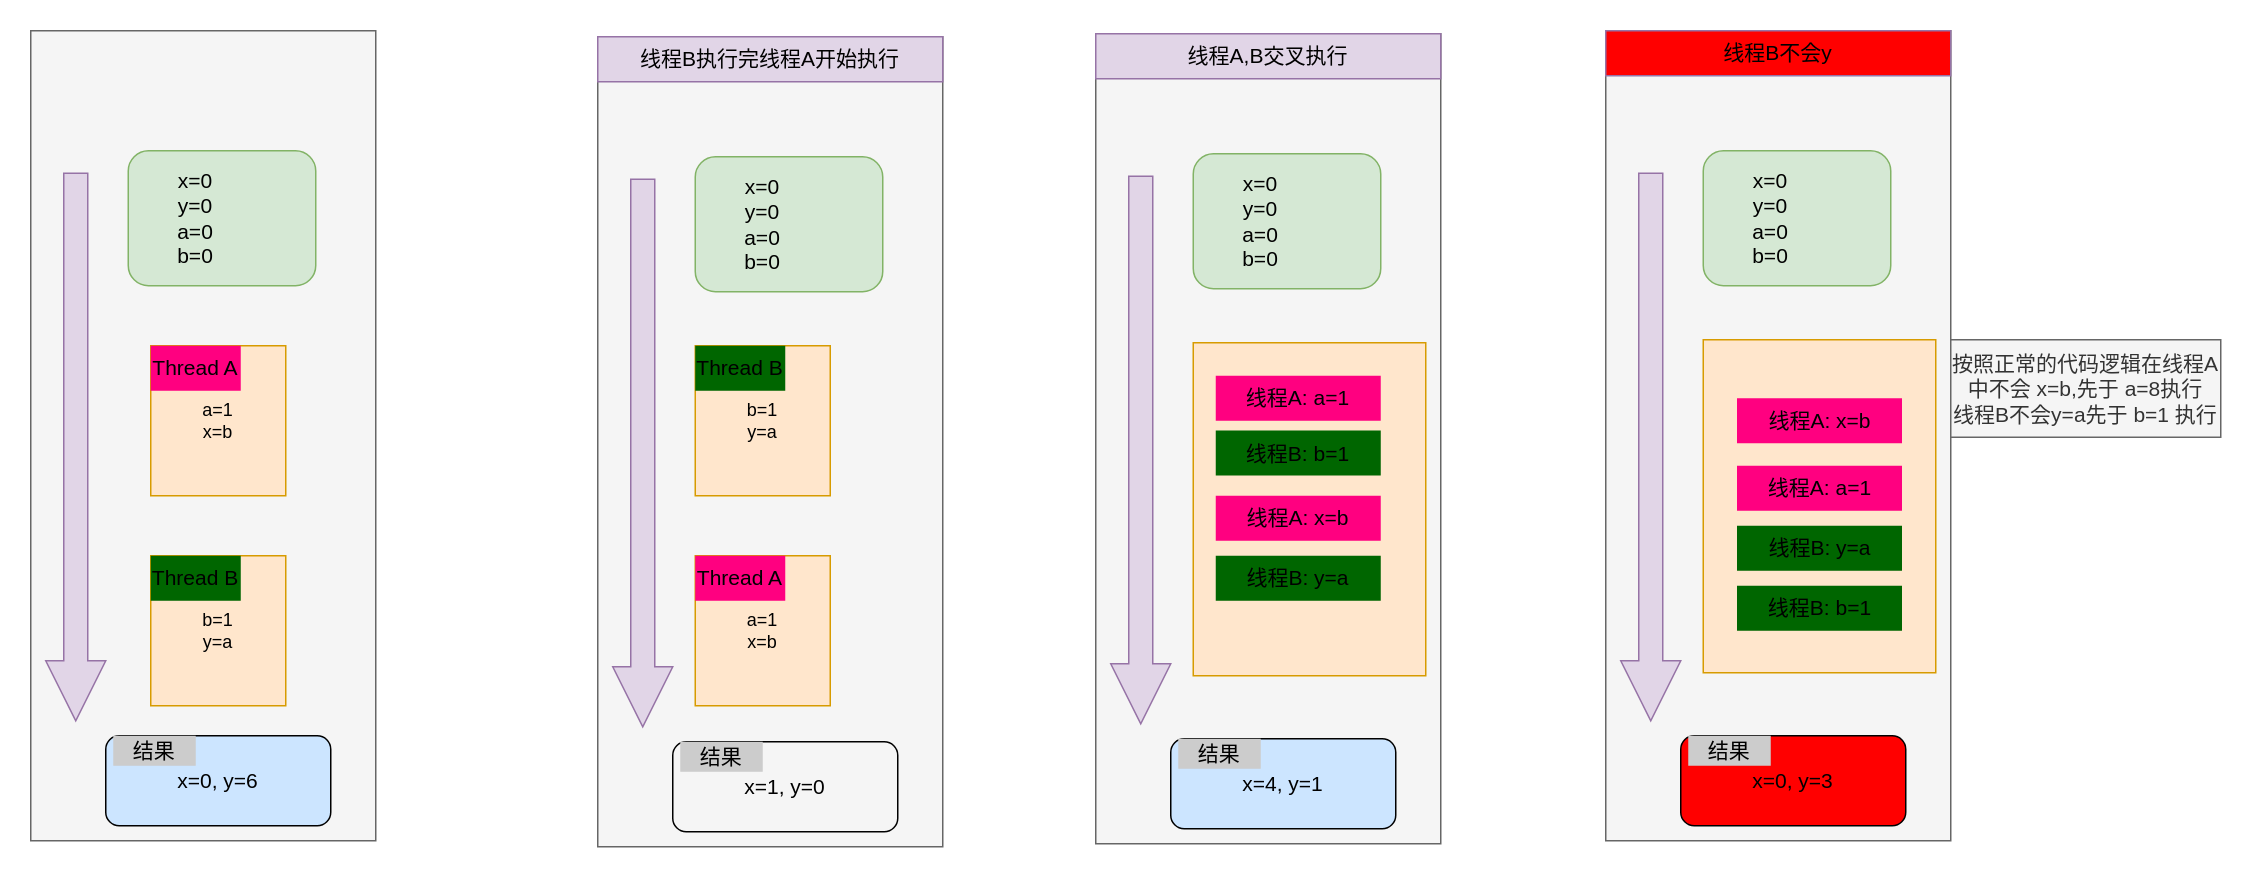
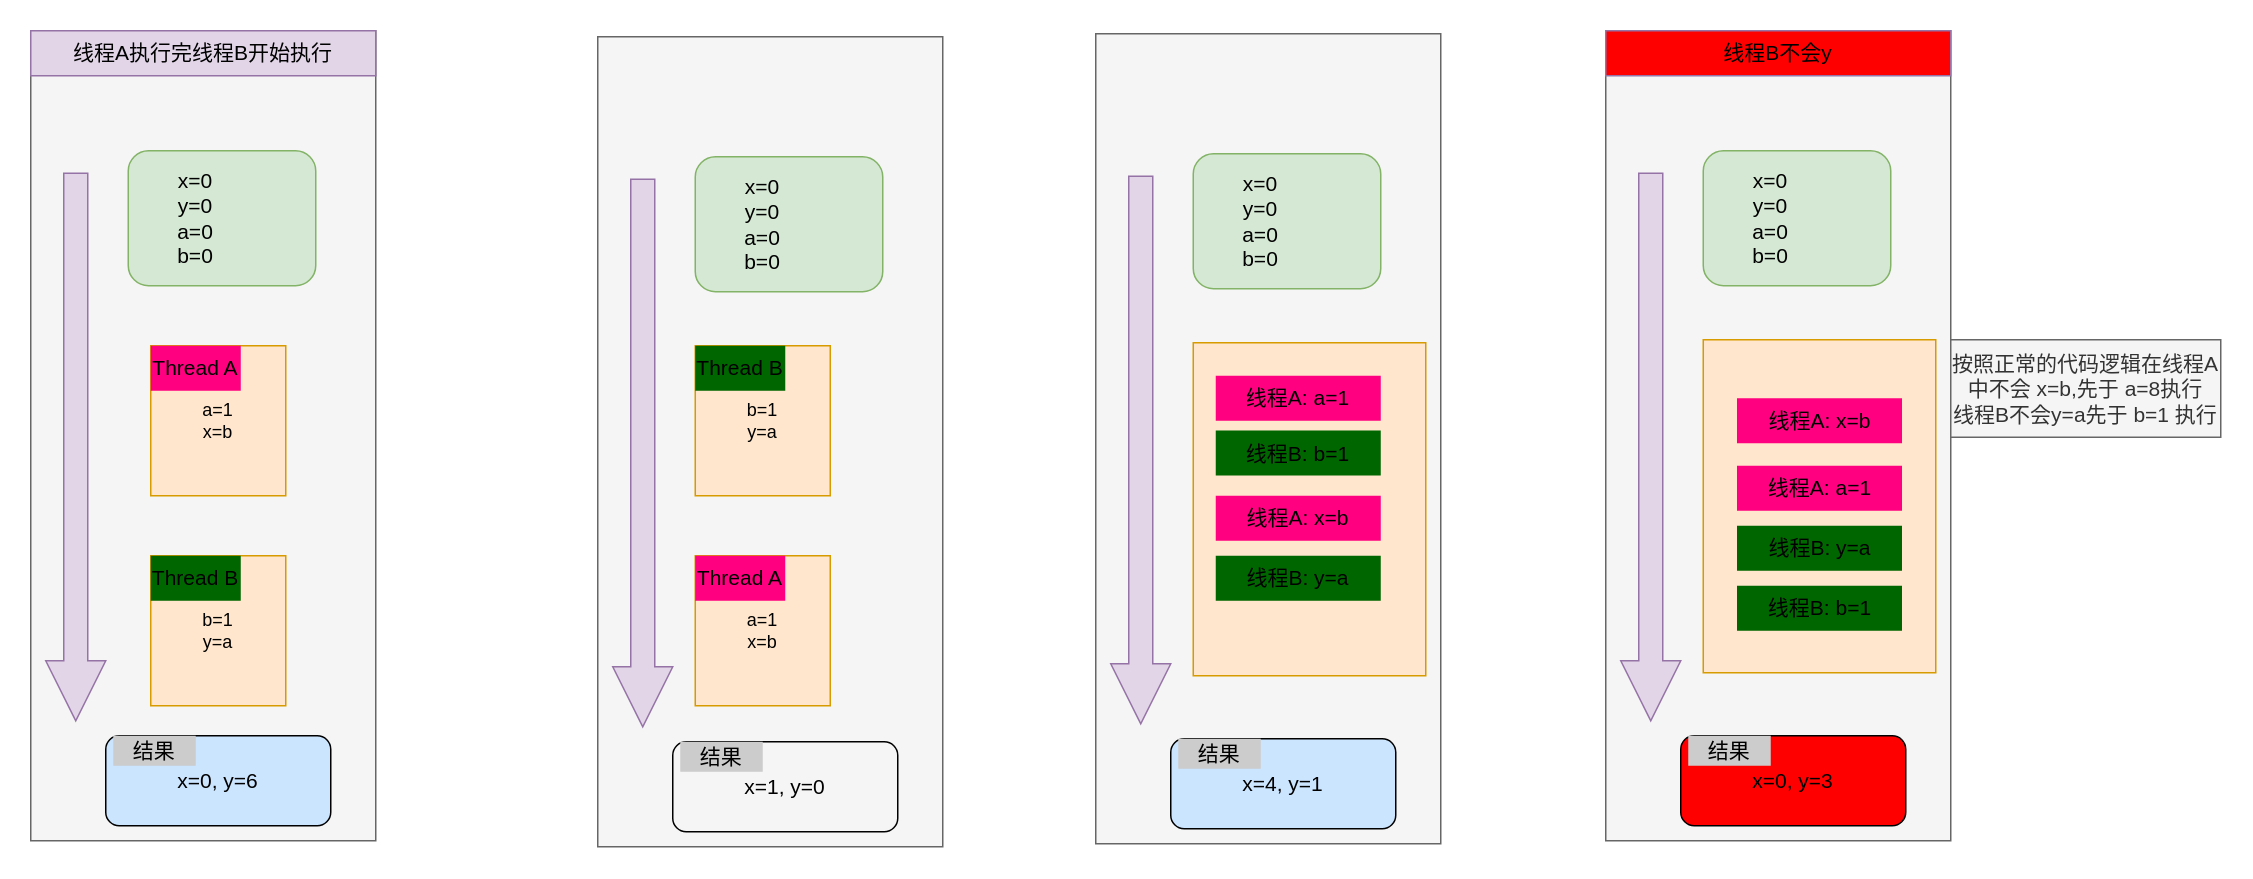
none -> (203, 53)
(1268, 56) -> none
(770, 59) -> none
